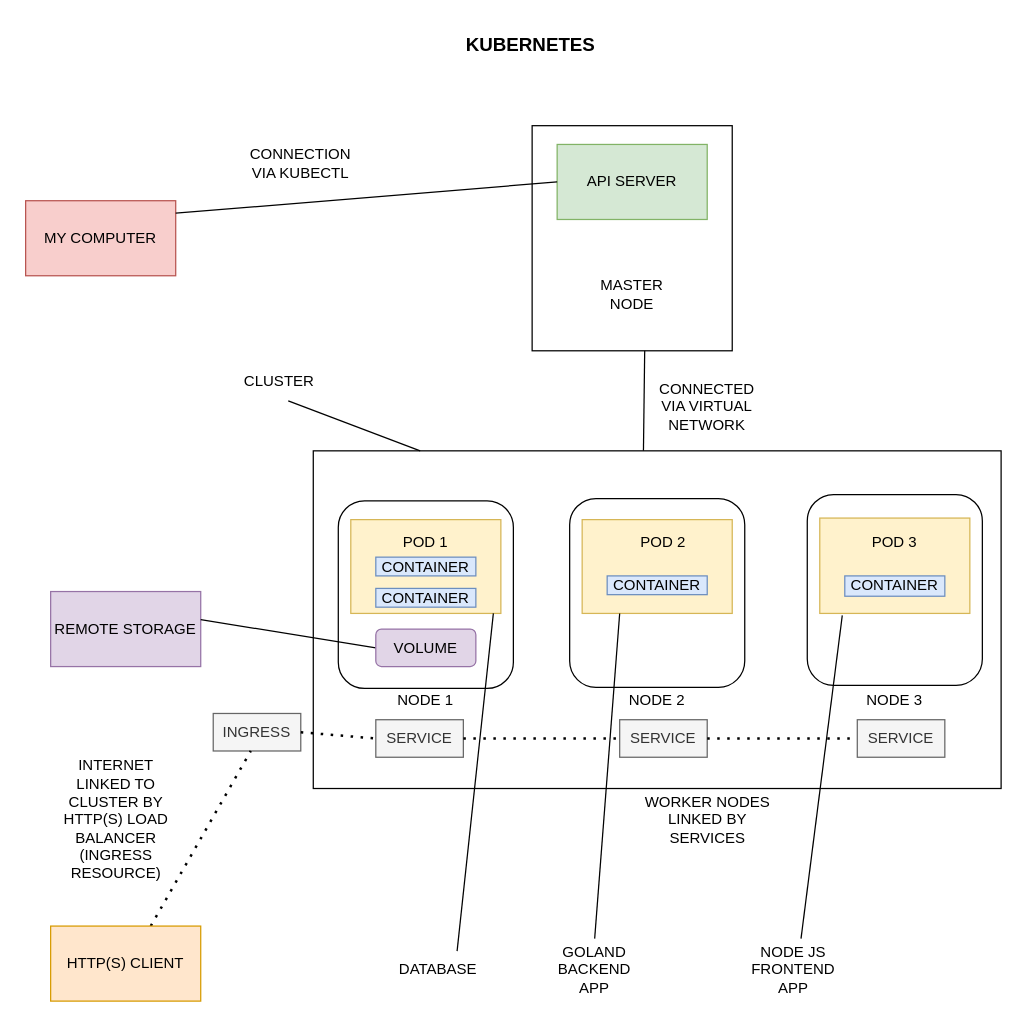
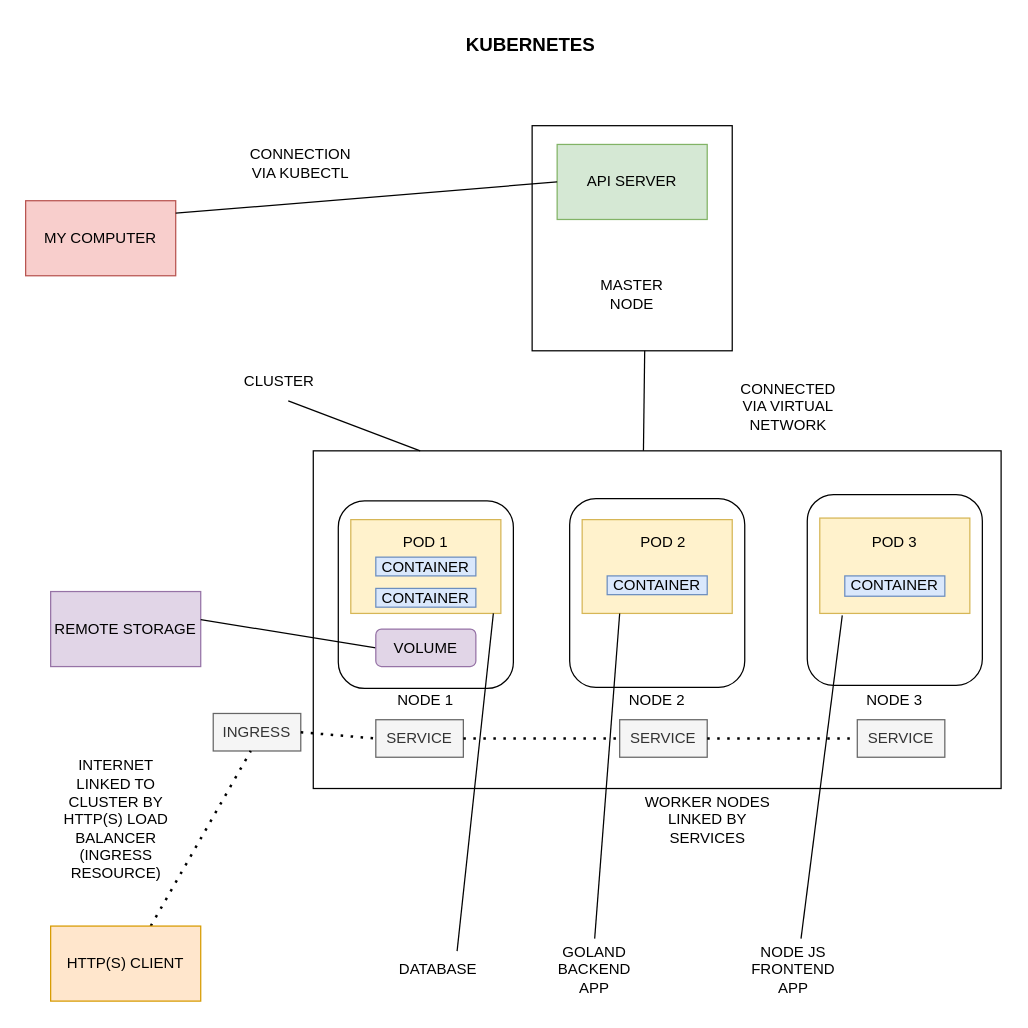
(707, 407) -> (788, 407)
